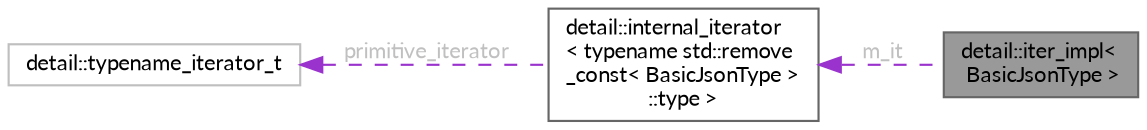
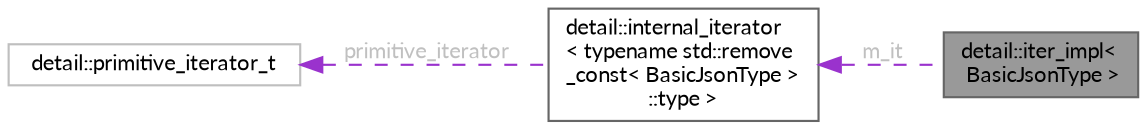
(154, 65) -> (154, 65)
